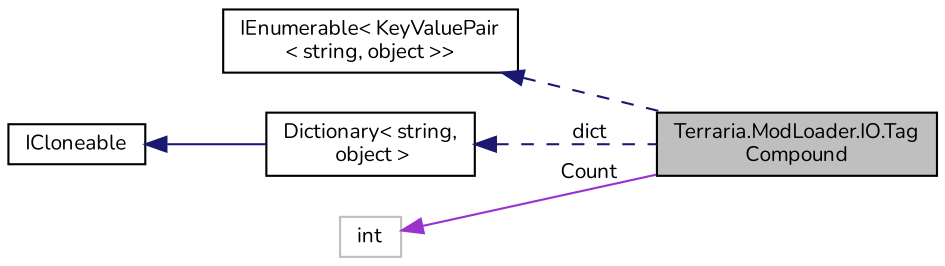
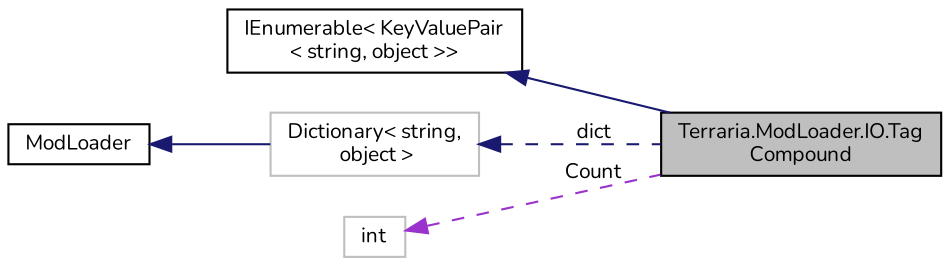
(594, 95) -> (599, 95)
(77, 144) -> (79, 144)
(371, 144) -> (375, 144)
(540, 200) -> (544, 200)
